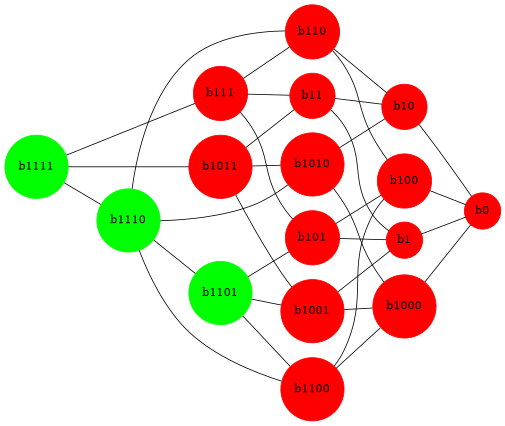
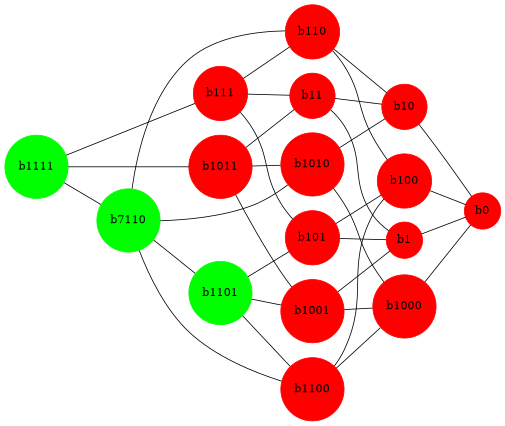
(129, 220) -> (129, 220)
